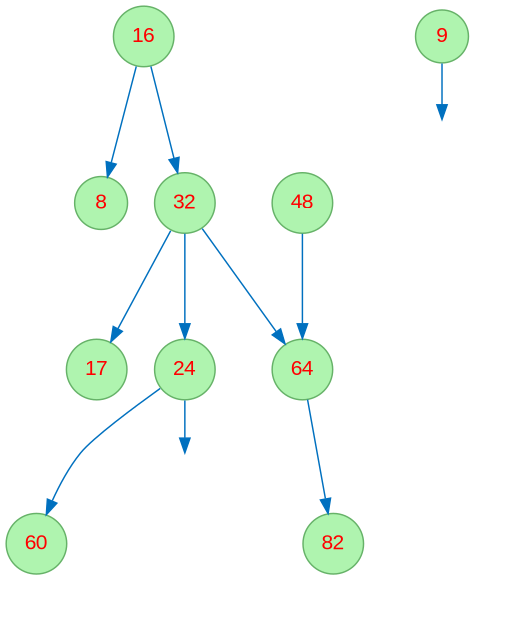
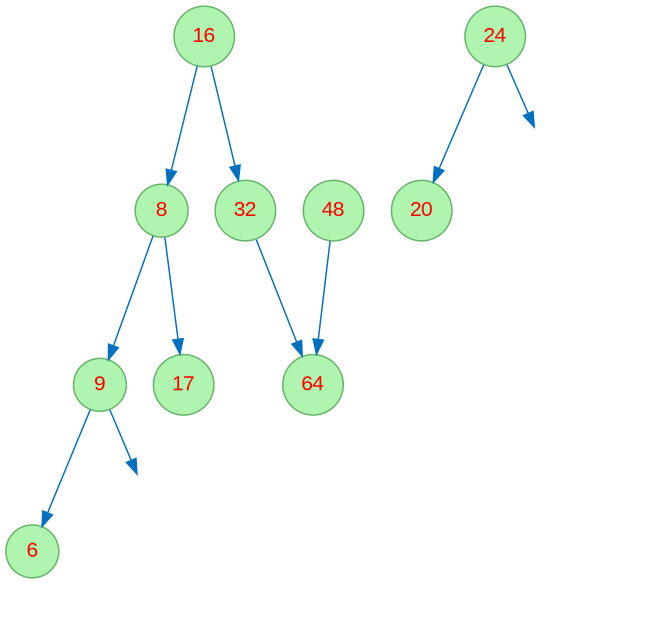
(185, 279) -> none
(144, 280) -> (171, 288)
none -> (133, 291)
(36, 544) -> (422, 211)
(333, 544) -> none
none -> (32, 551)
